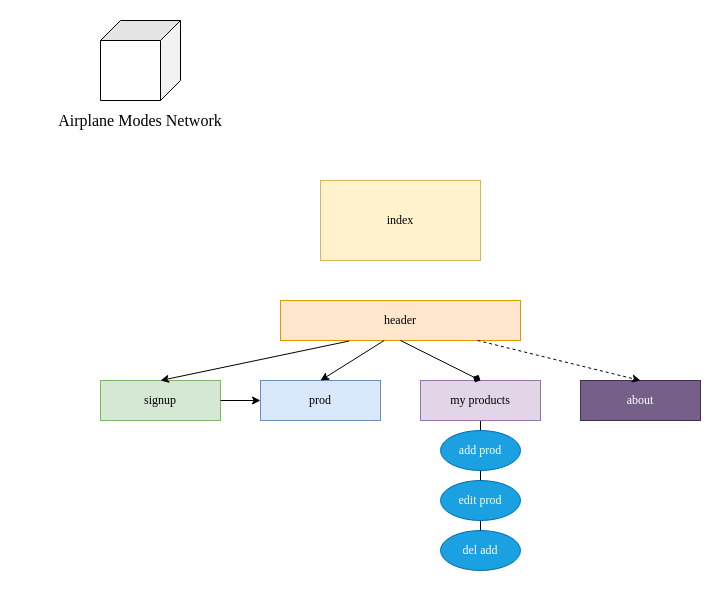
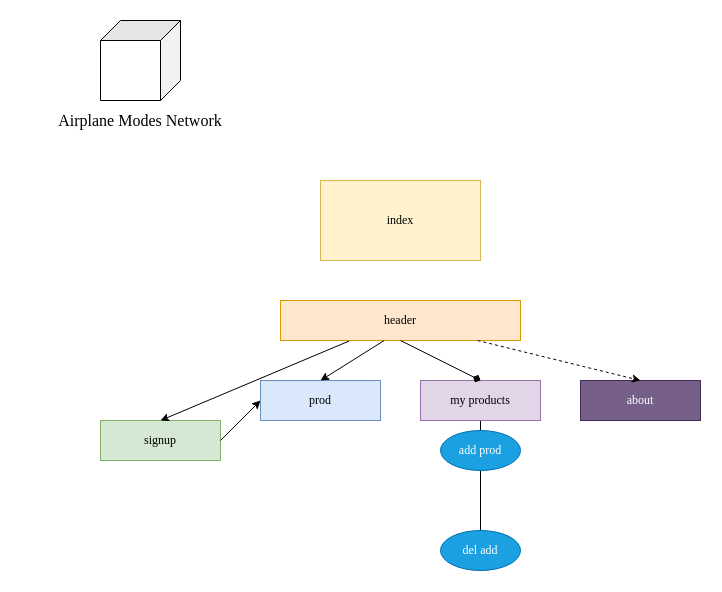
(161, 401) -> (161, 441)
(481, 501) -> none
